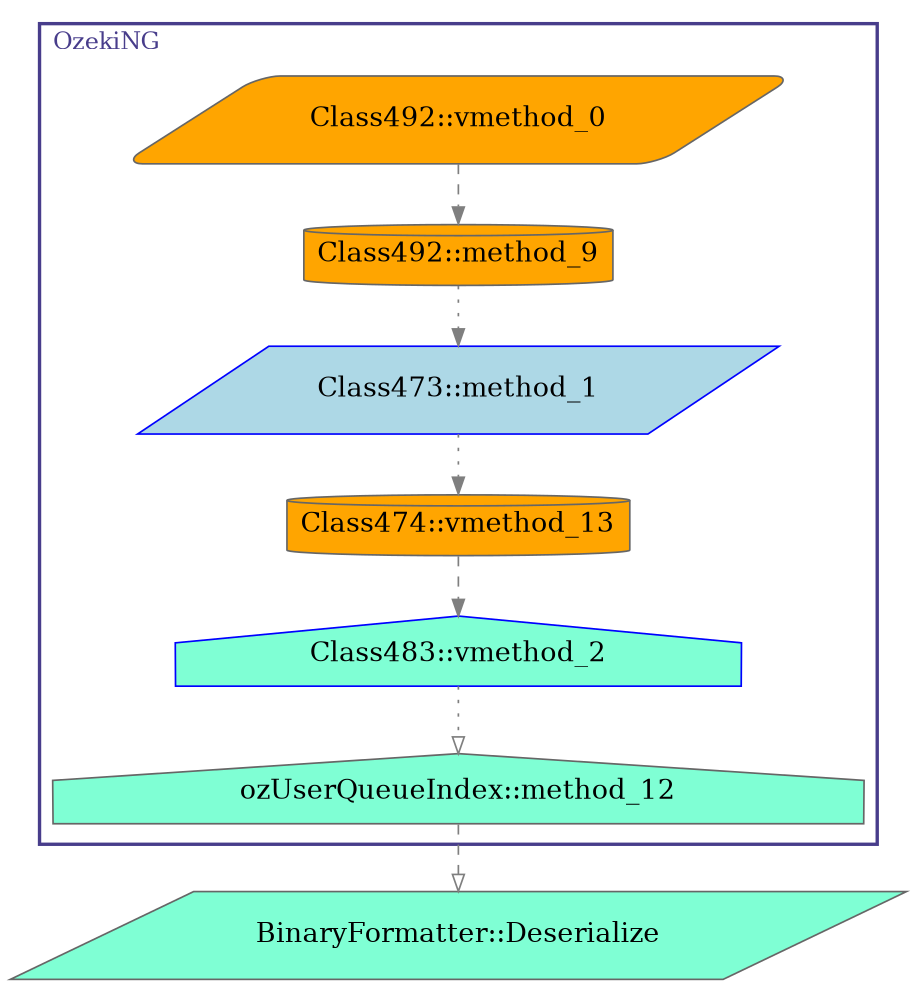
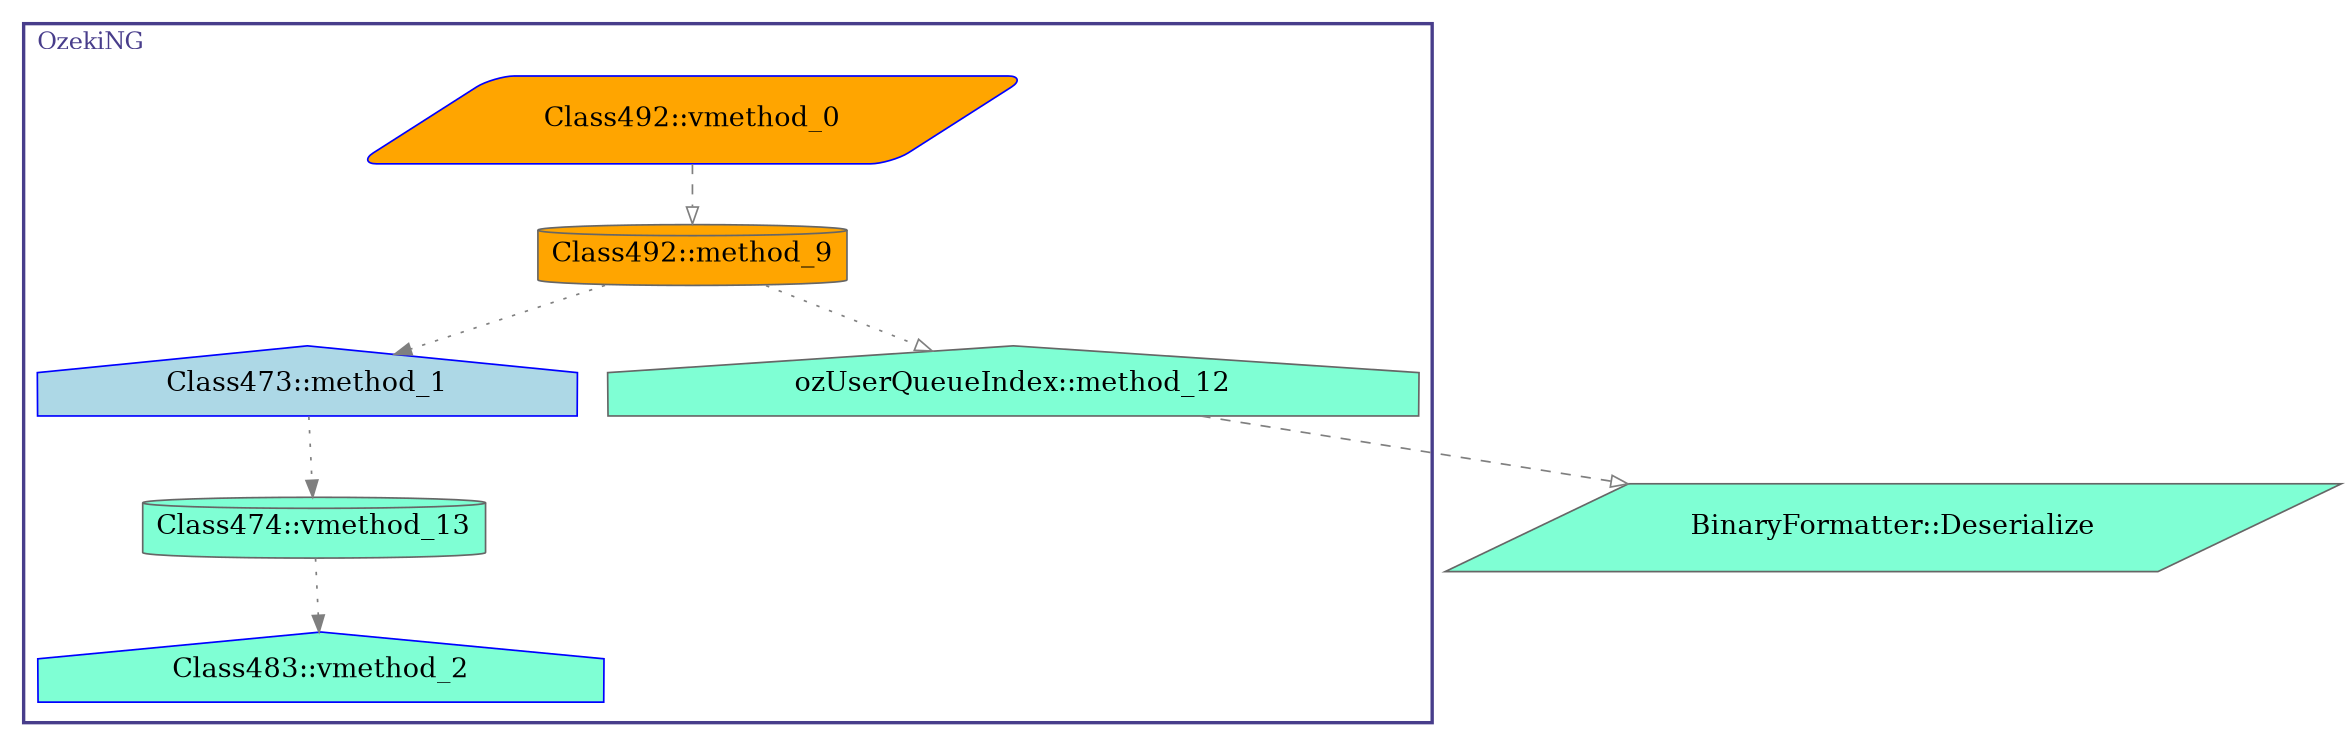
(458, 120) -> (692, 120)
(458, 185) -> (692, 185)
(458, 390) -> (307, 385)
(458, 525) -> (314, 528)
(458, 578) -> (317, 587)
(458, 711) -> (841, 315)
